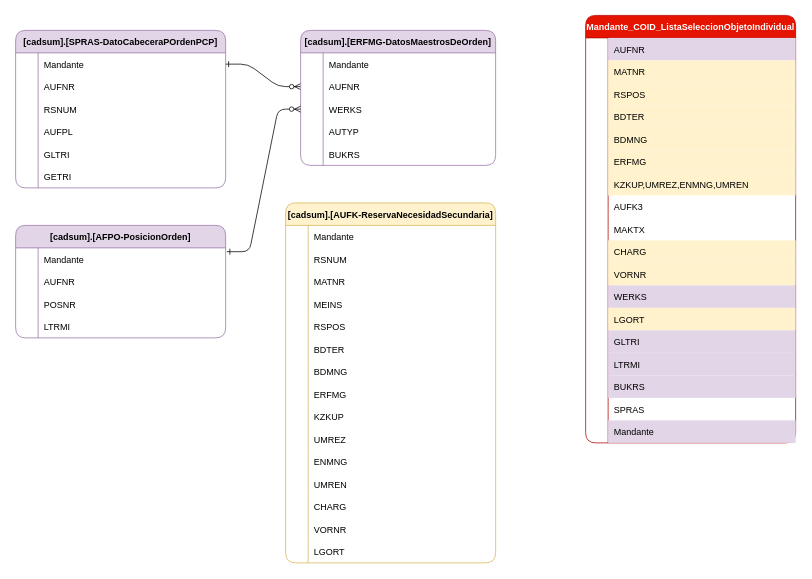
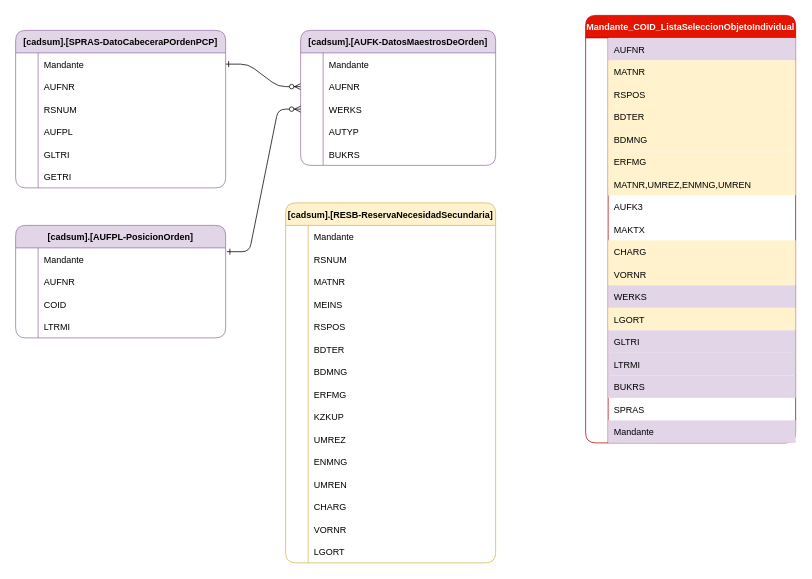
(398, 42) -> (398, 42)
(668, 185) -> (668, 185)
(390, 215) -> (390, 215)
(120, 237) -> (120, 237)
(56, 305) -> (54, 305)
